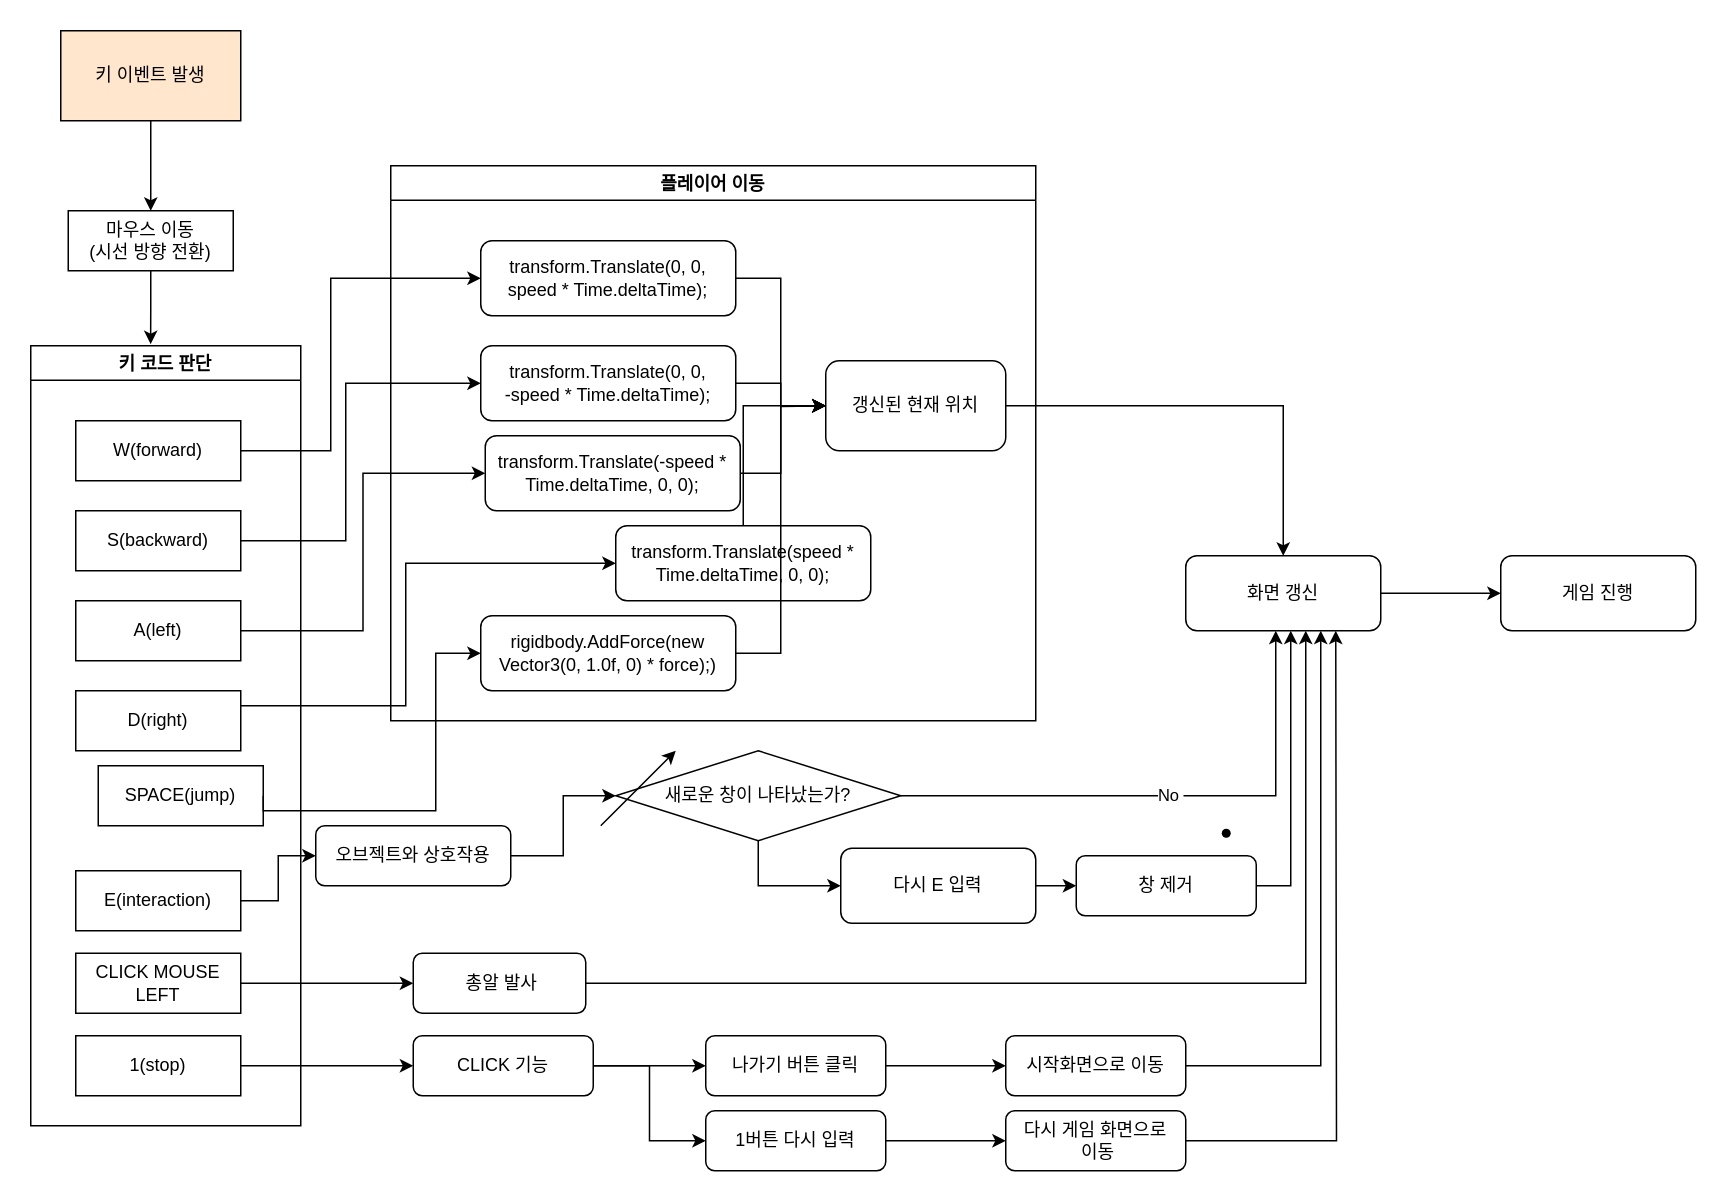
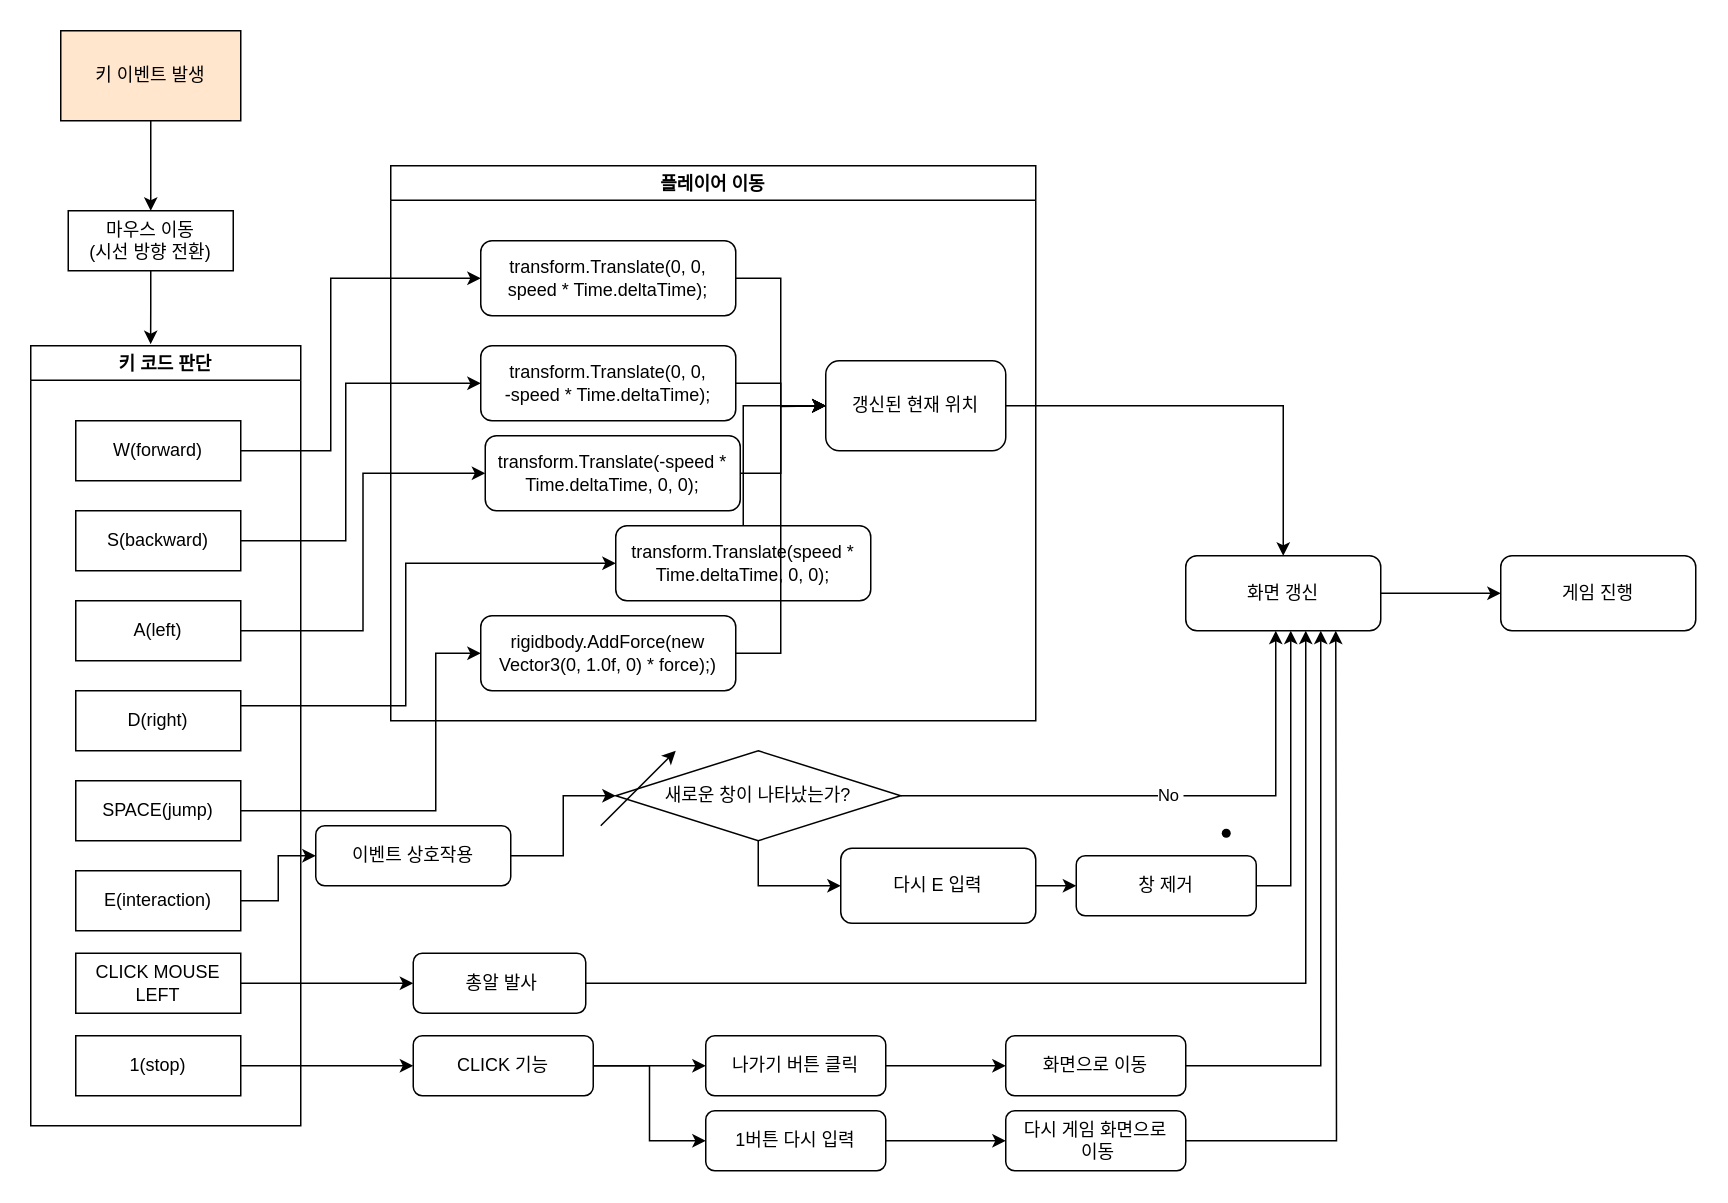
(181, 796) -> (158, 811)
(413, 856) -> (413, 856)
(1096, 1066) -> (1096, 1066)
